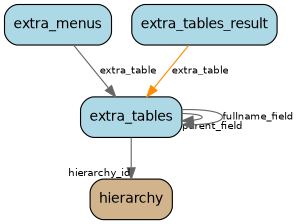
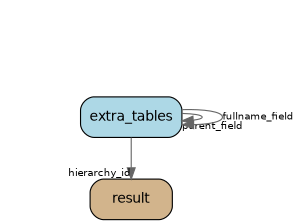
(58, 25) -> none
(204, 25) -> none
(131, 199) -> (131, 199)
